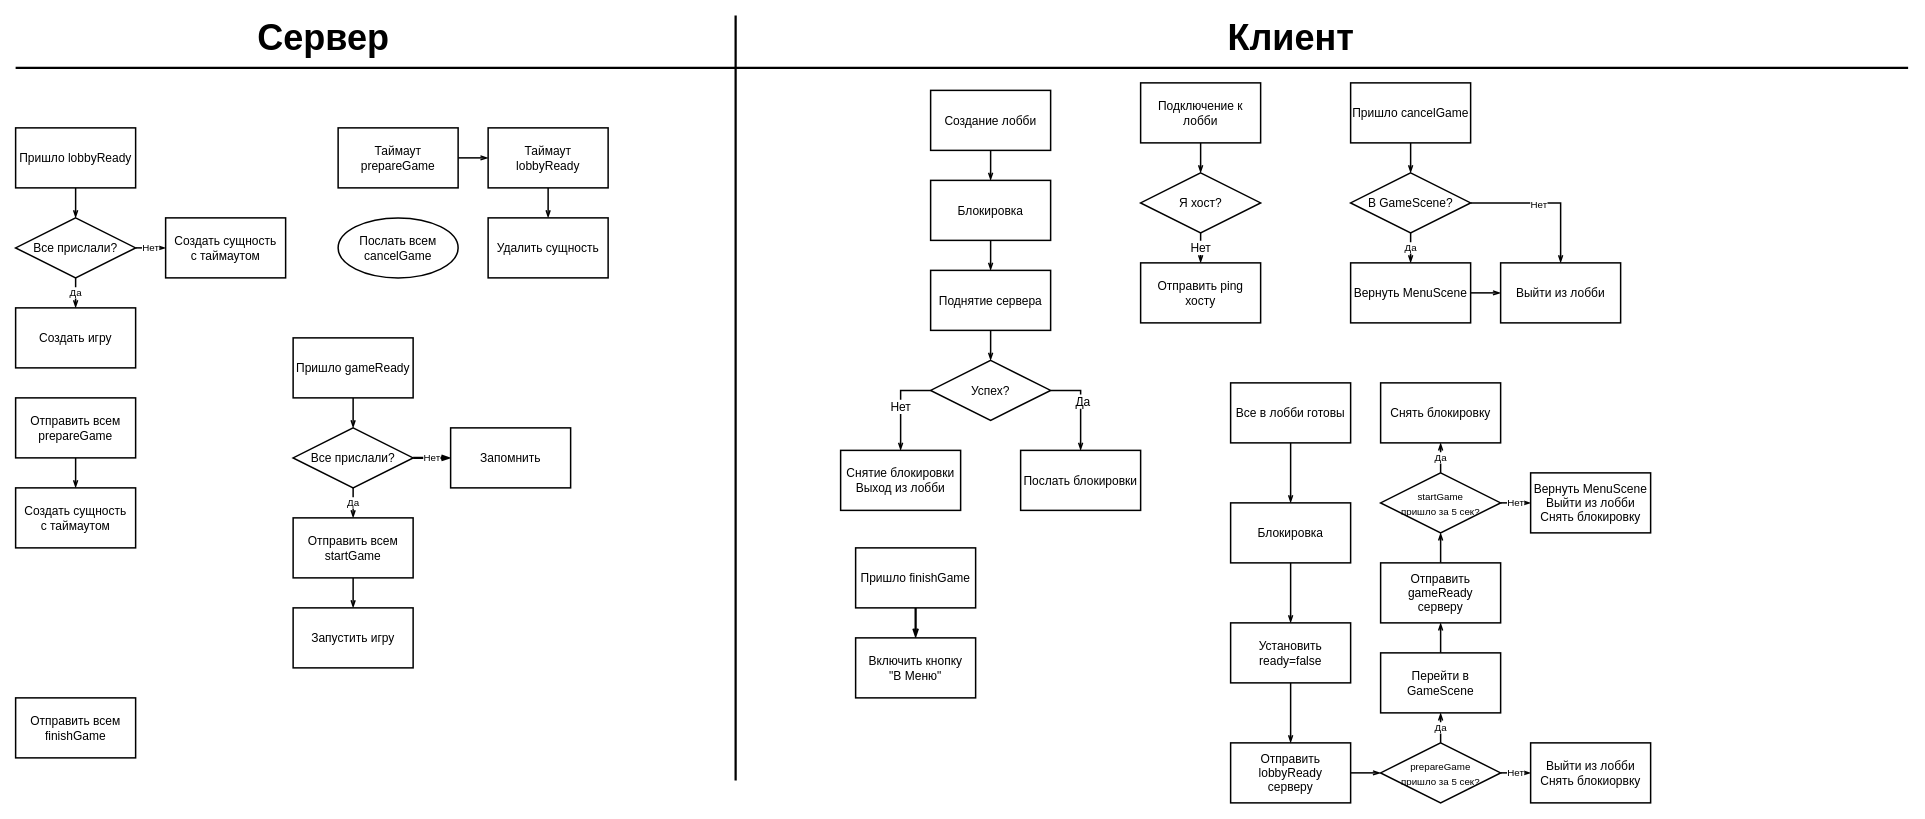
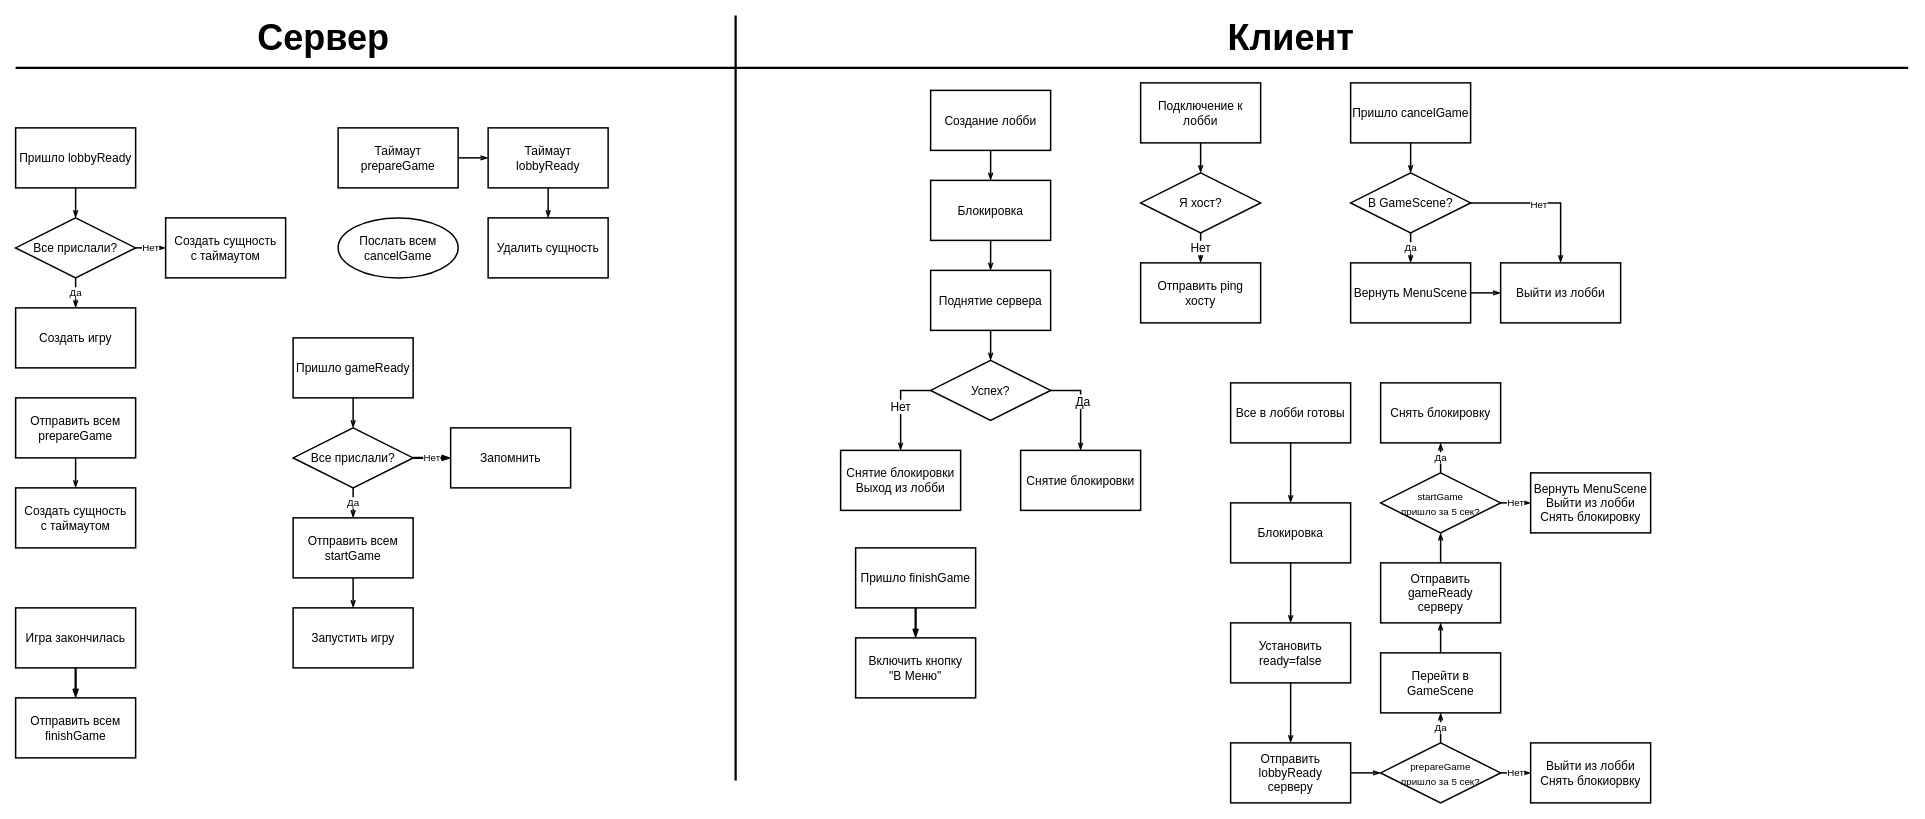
(1080, 480) -> (1080, 480)
none -> (75, 638)
none -> (75, 680)
